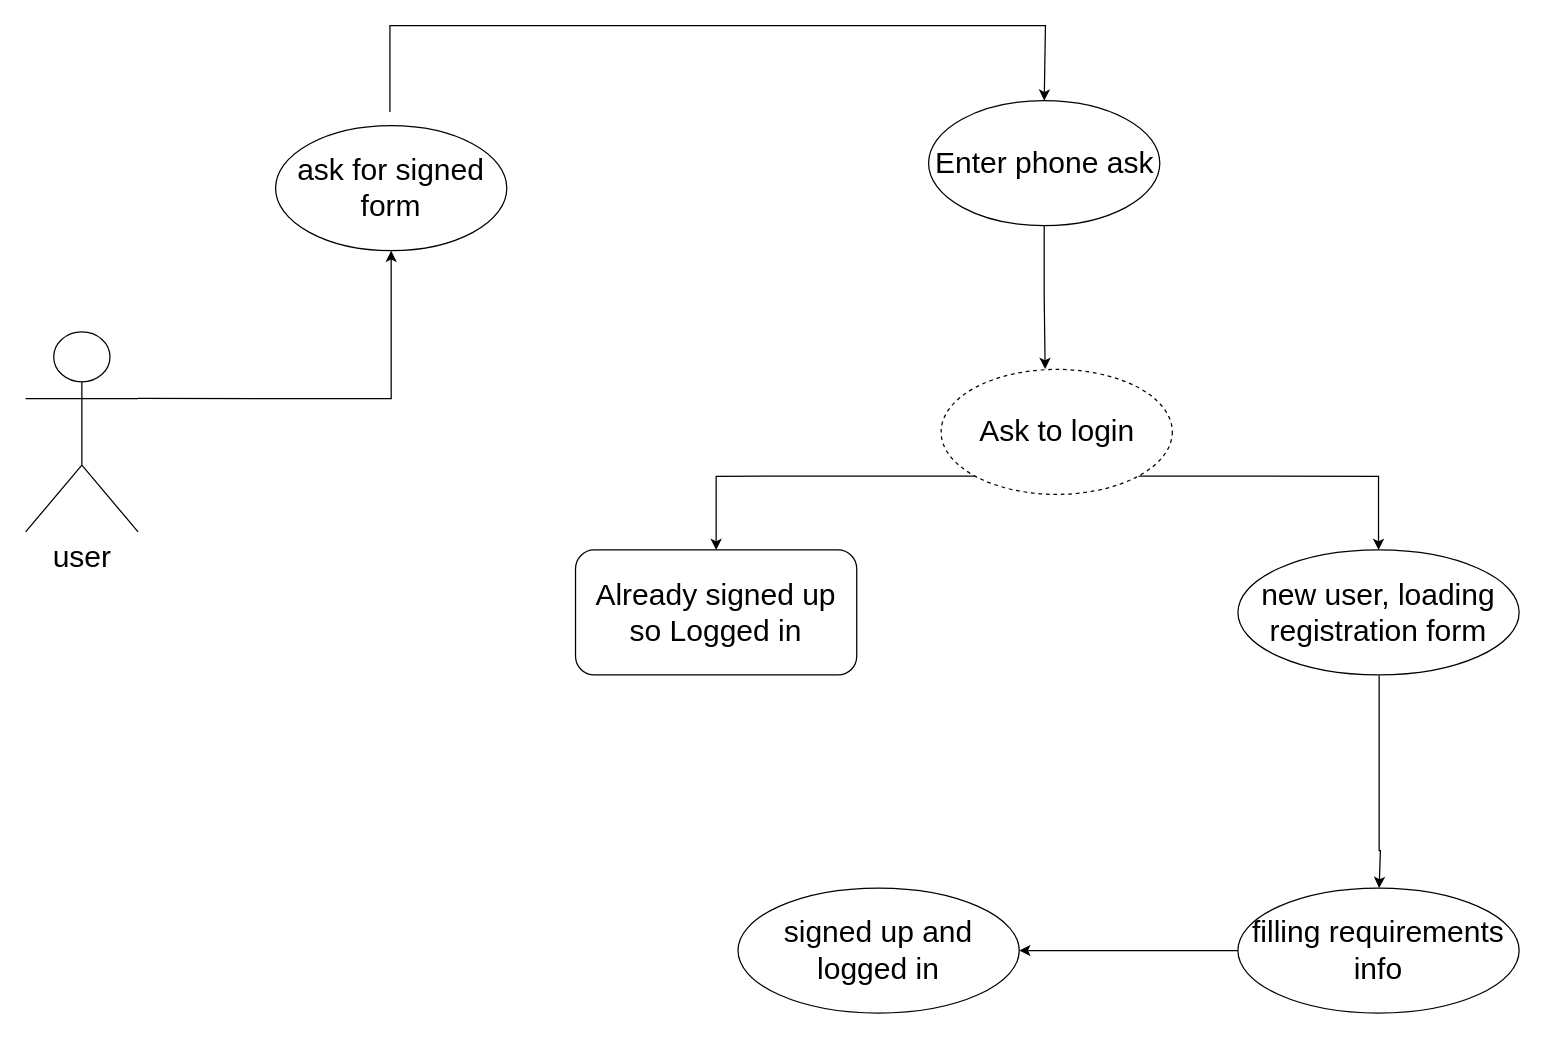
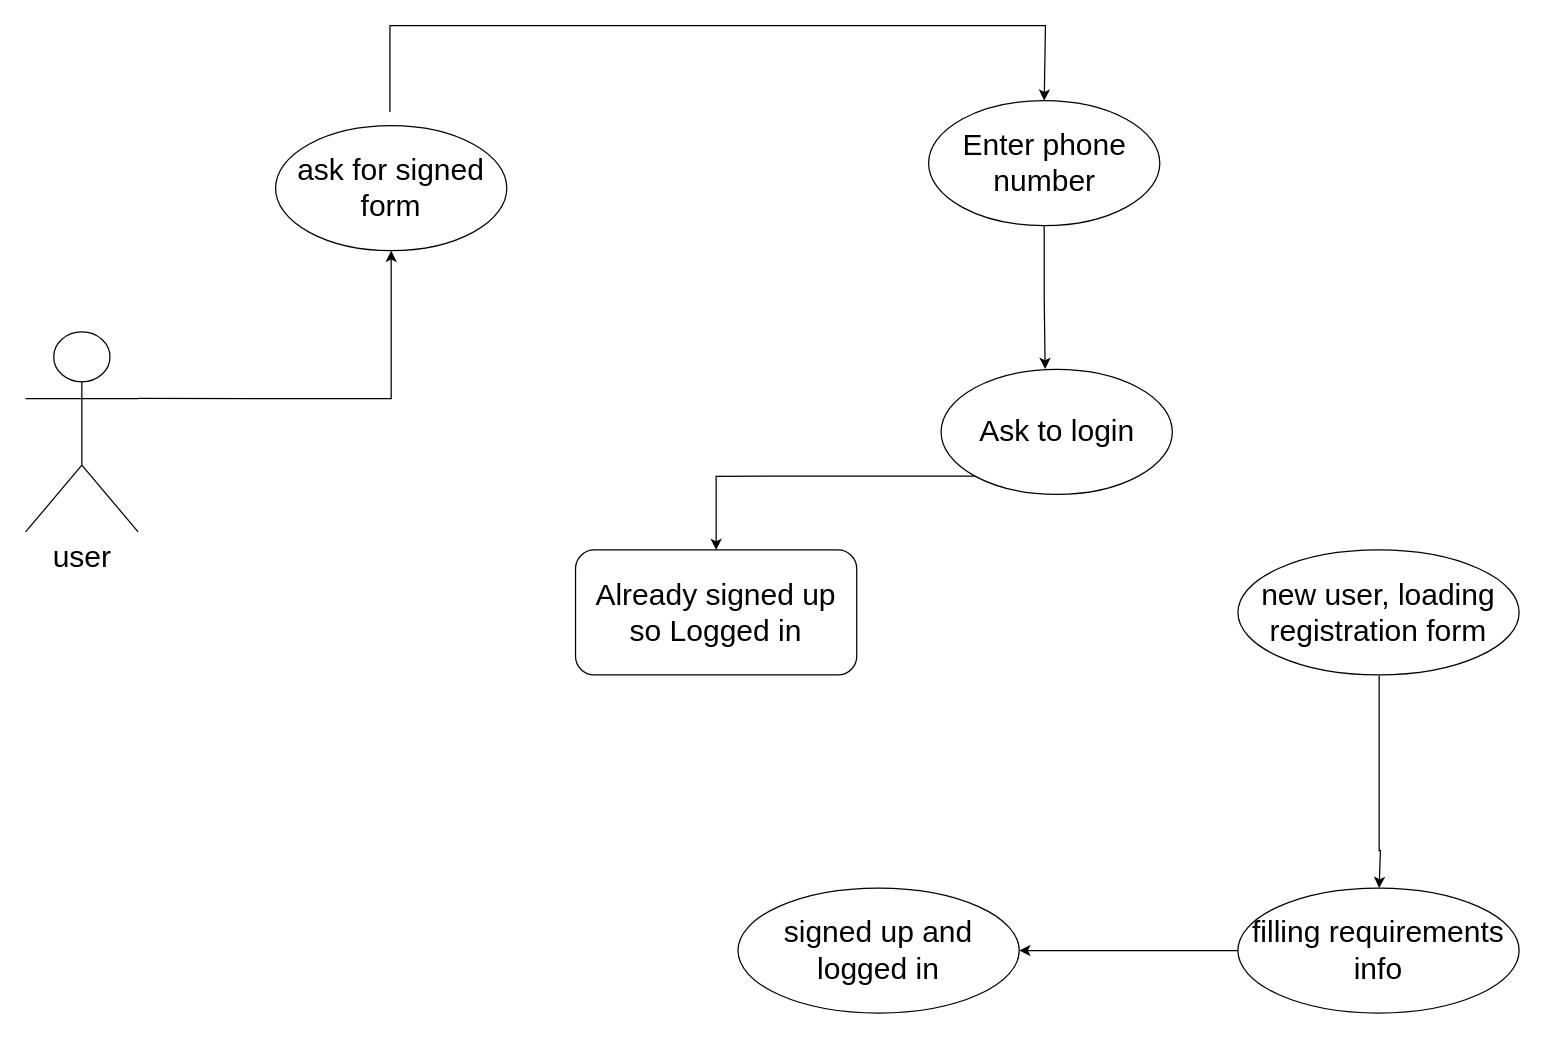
(1045, 163) -> (1045, 163)
(1057, 432) -> (1057, 432)
(1291, 476) -> none
